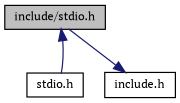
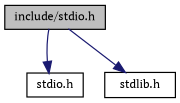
(63, 57) -> (47, 45)
(140, 85) -> (140, 85)
